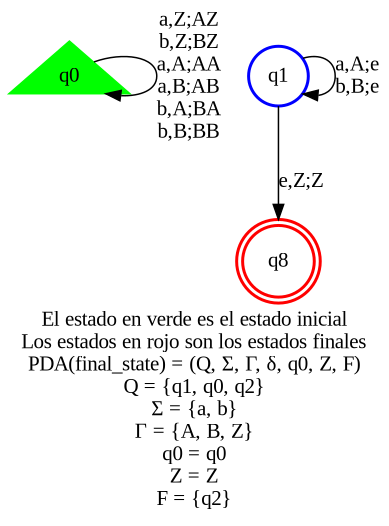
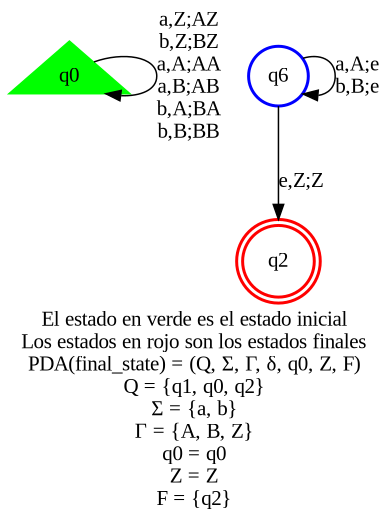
(278, 76) -> (278, 76)
(278, 261) -> (278, 261)
